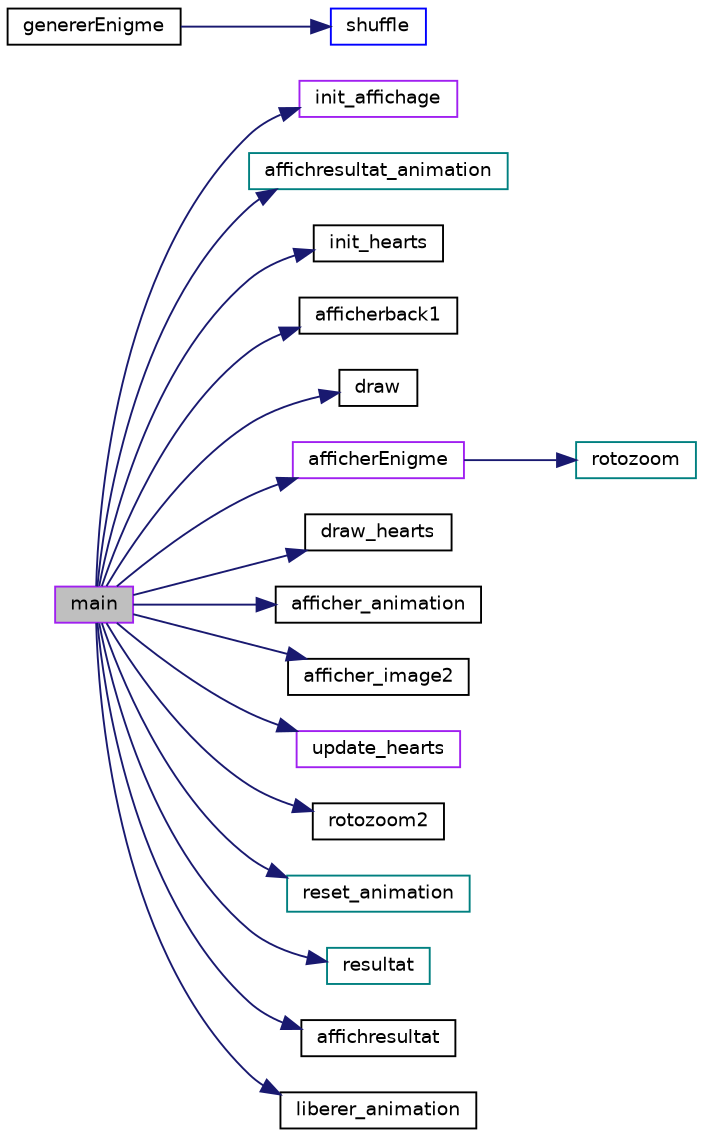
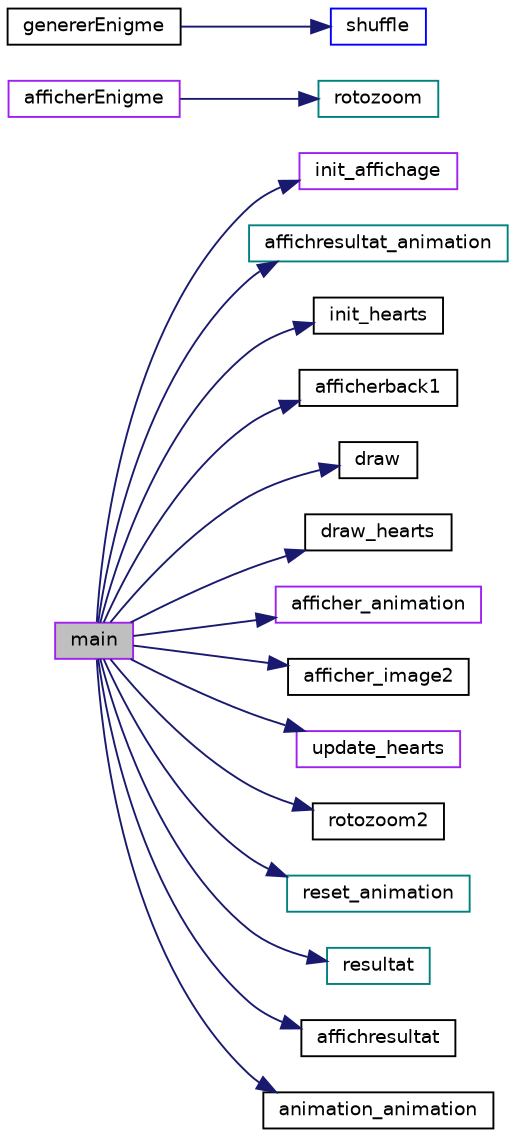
(193, 528) -> none
(378, 605) -> (378, 605)
(378, 1110) -> (378, 1110)
